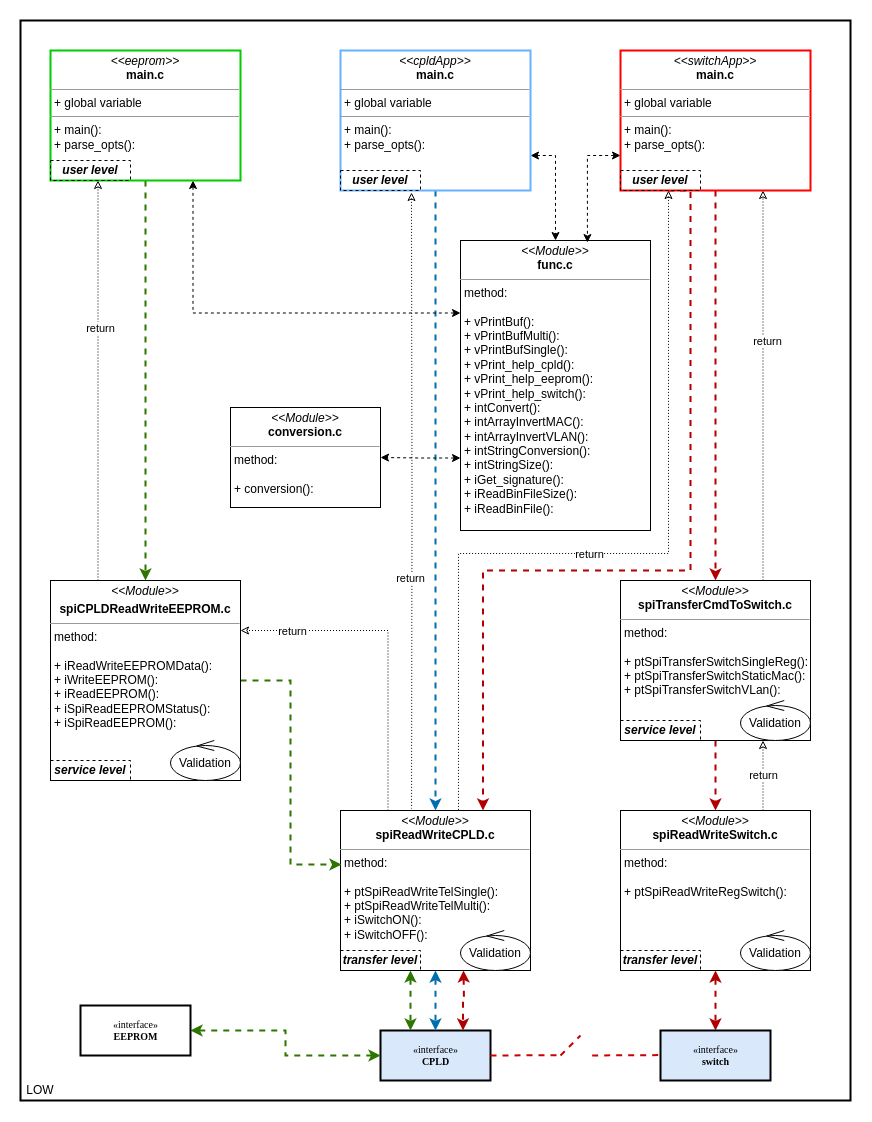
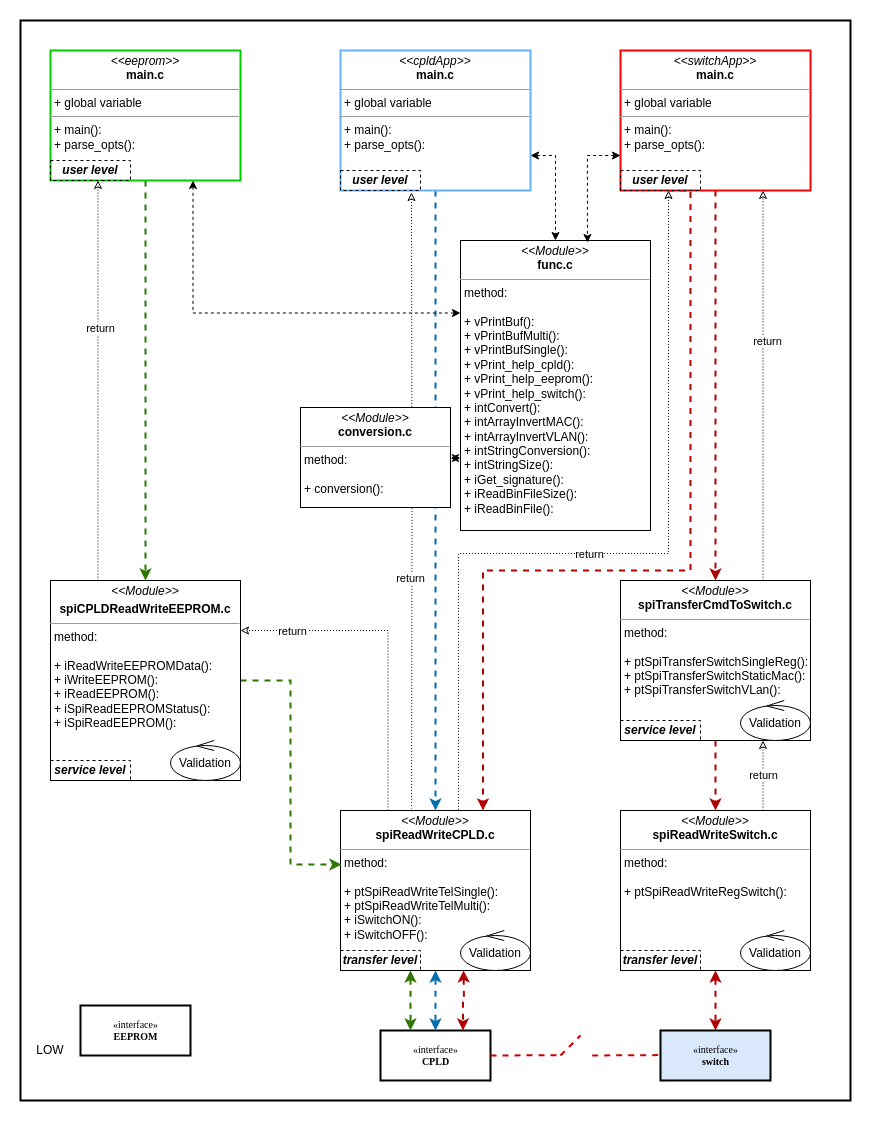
(306, 458) -> (376, 458)
(286, 1044) -> none
(436, 1056) -> (436, 1056)
(41, 1091) -> (51, 1051)
